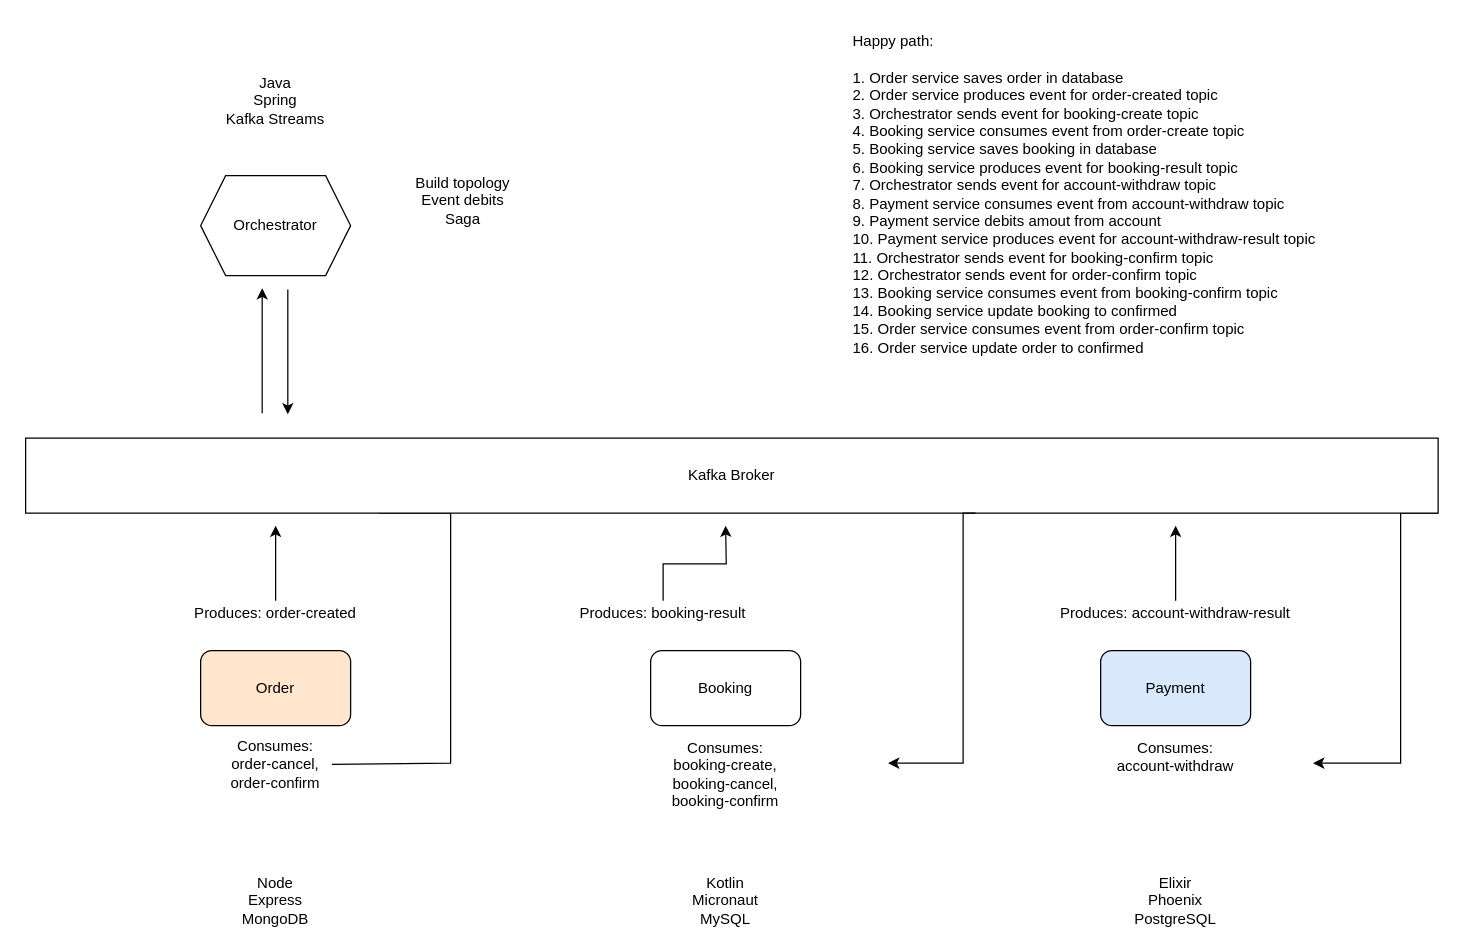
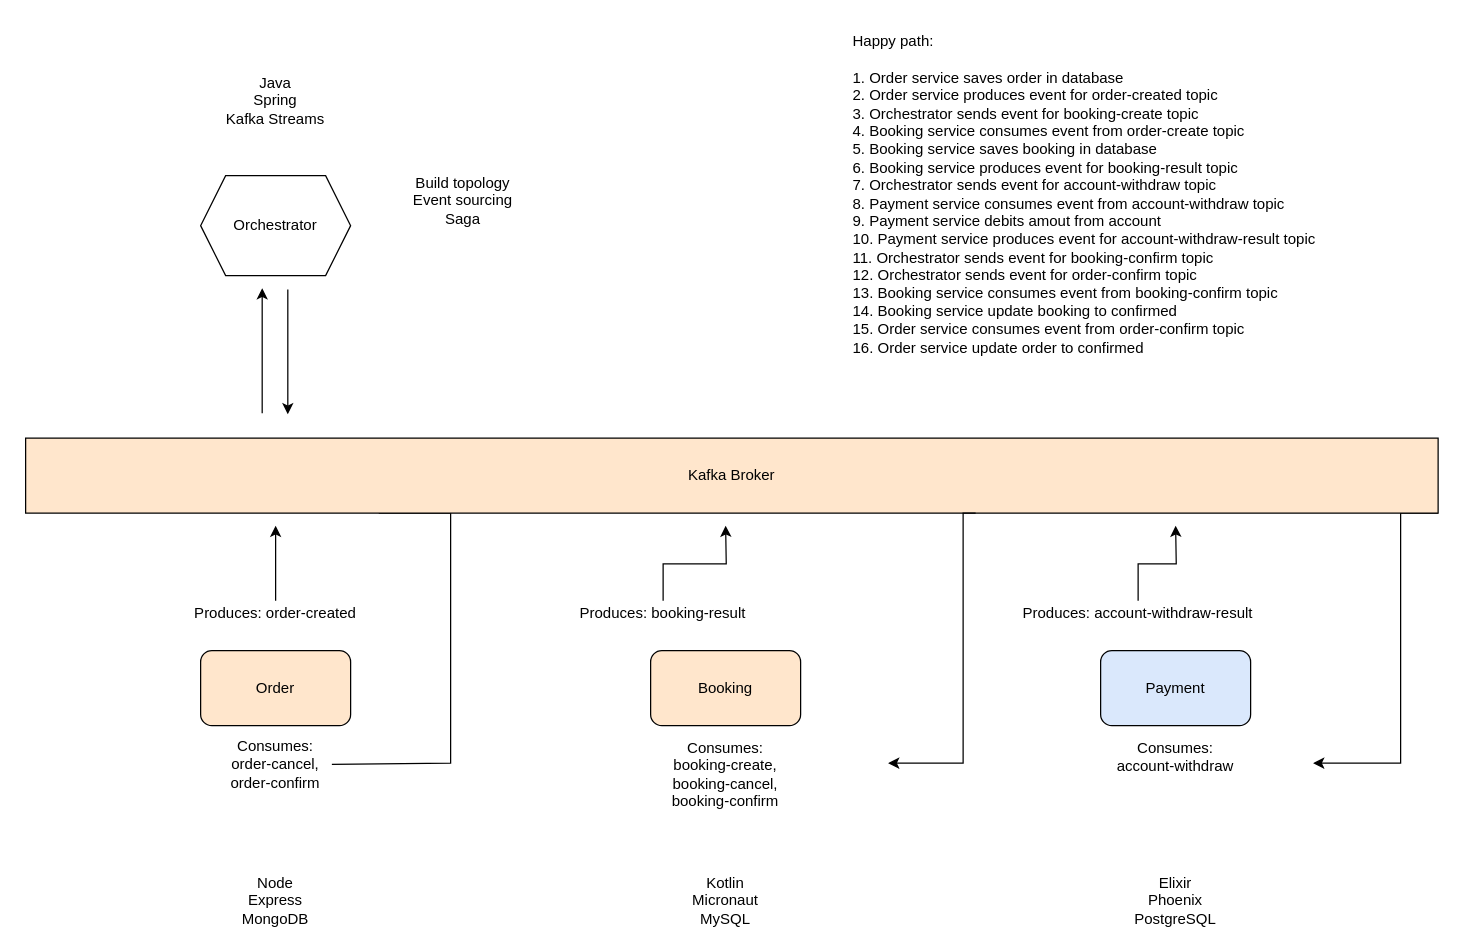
(463, 201) -> (463, 201)
(732, 476) -> (732, 476)
(1176, 613) -> (1138, 613)
(726, 688) -> (726, 688)
